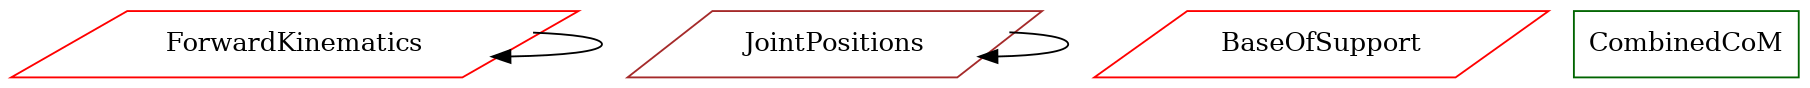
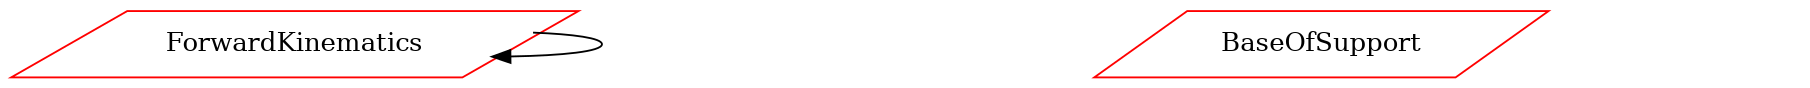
(835, 44) -> none
(1686, 44) -> none
